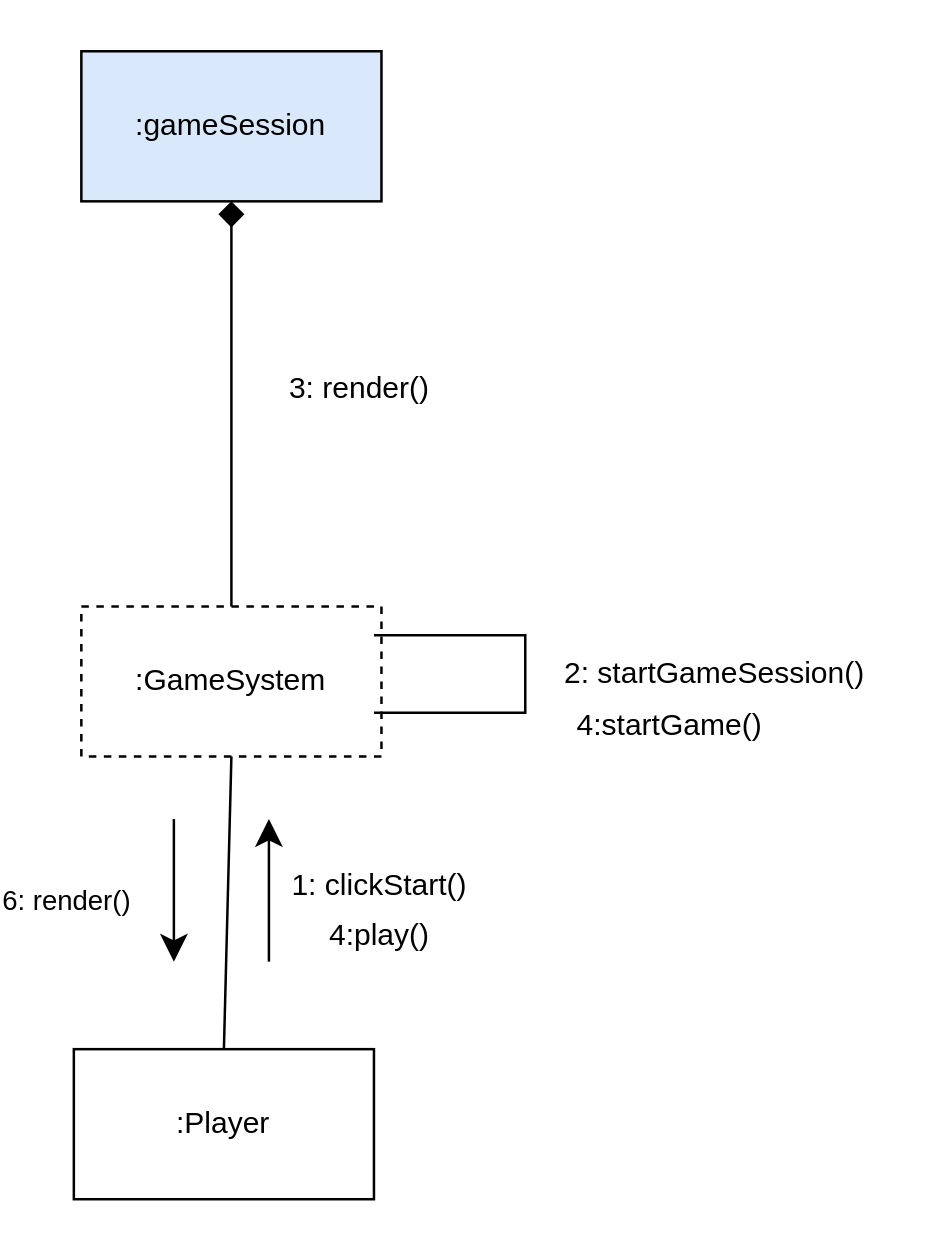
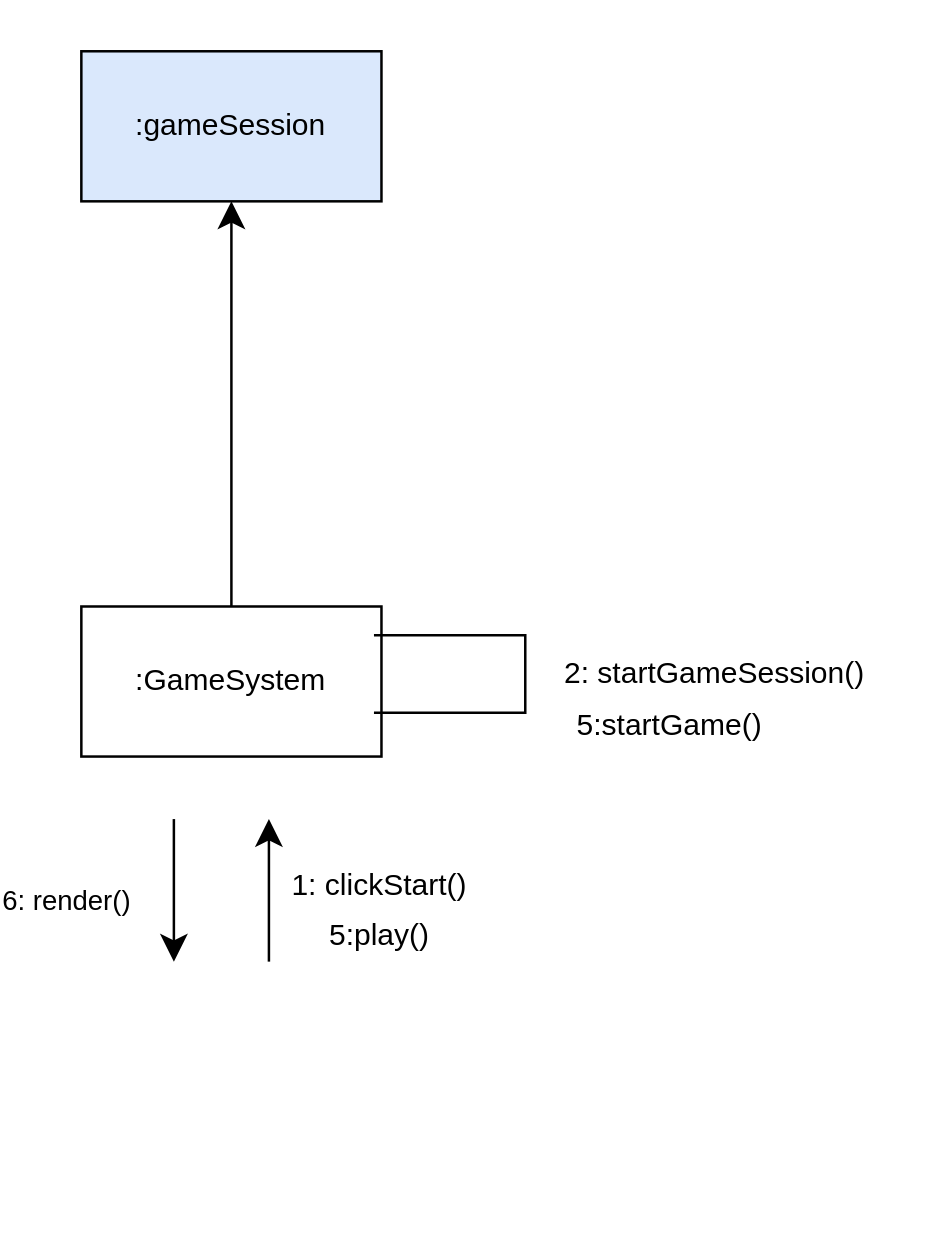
(231, 227) -> (231, 224)
(359, 389) -> none
(231, 681) -> (231, 681)
(670, 726) -> (670, 726)
(228, 902) -> none
(380, 936) -> (380, 936)
(224, 1124) -> none
